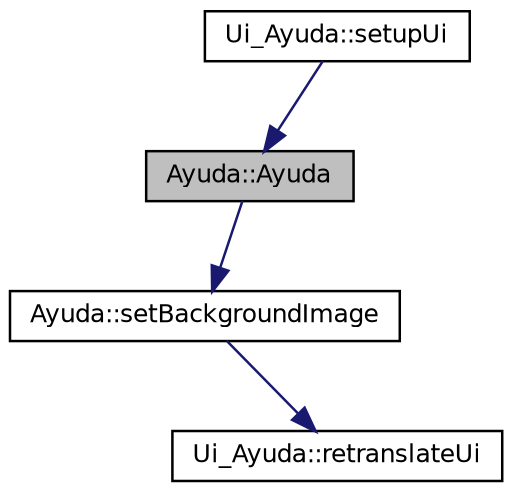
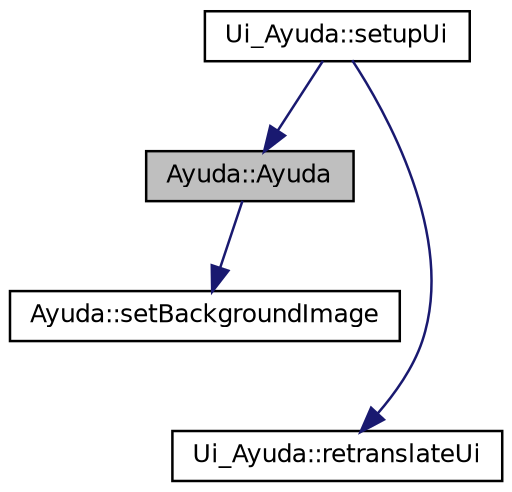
(262, 377) -> (427, 236)
